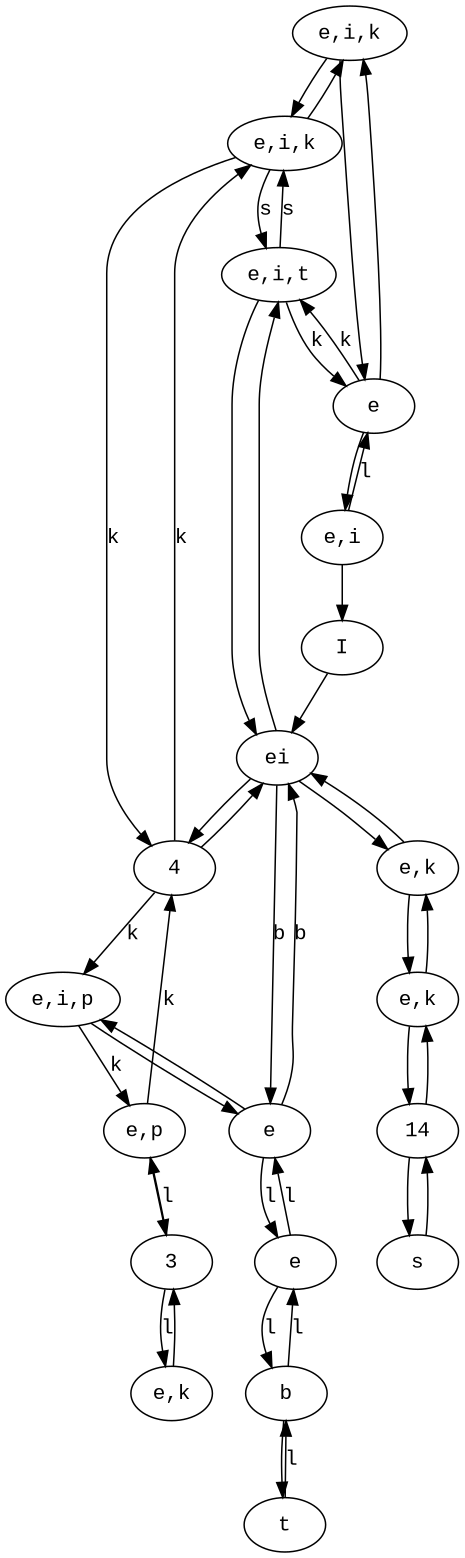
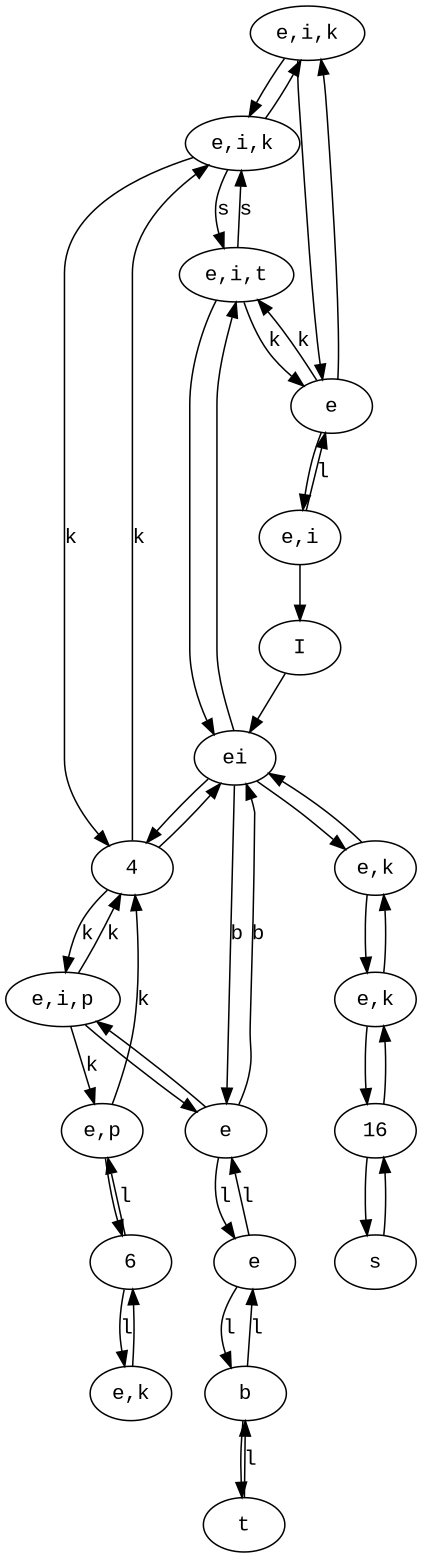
none -> (97, 941)
(418, 1131) -> (375, 1131)
(172, 1262) -> (131, 1262)
